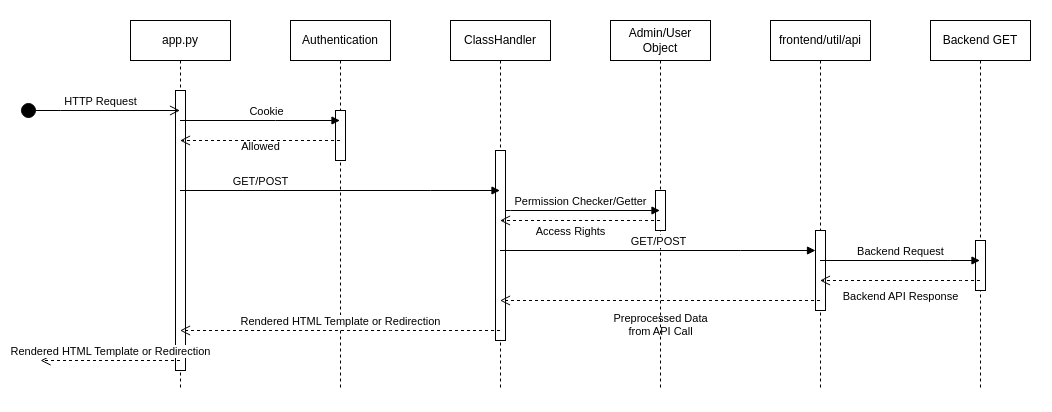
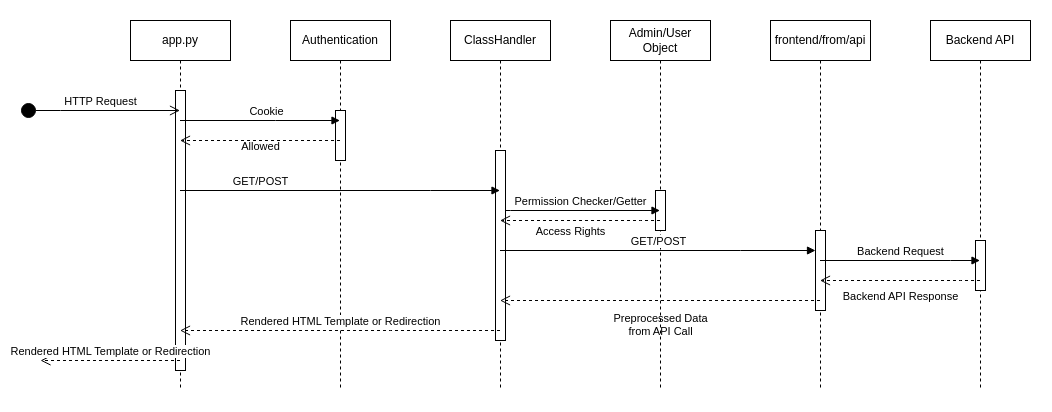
(821, 41) -> (821, 41)
(981, 41) -> (981, 41)
